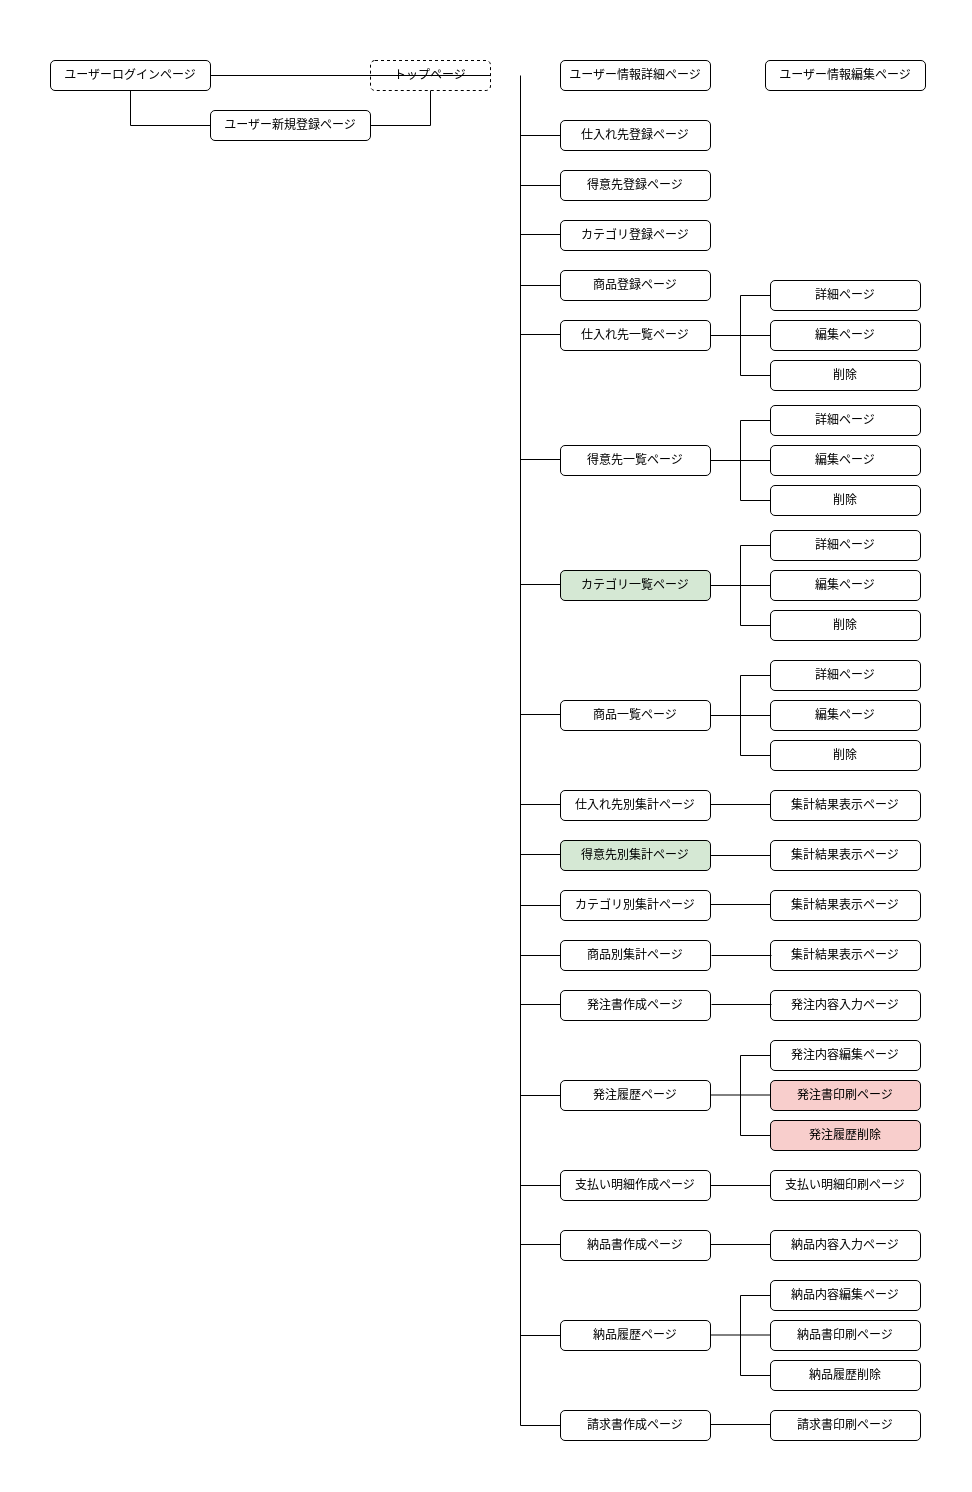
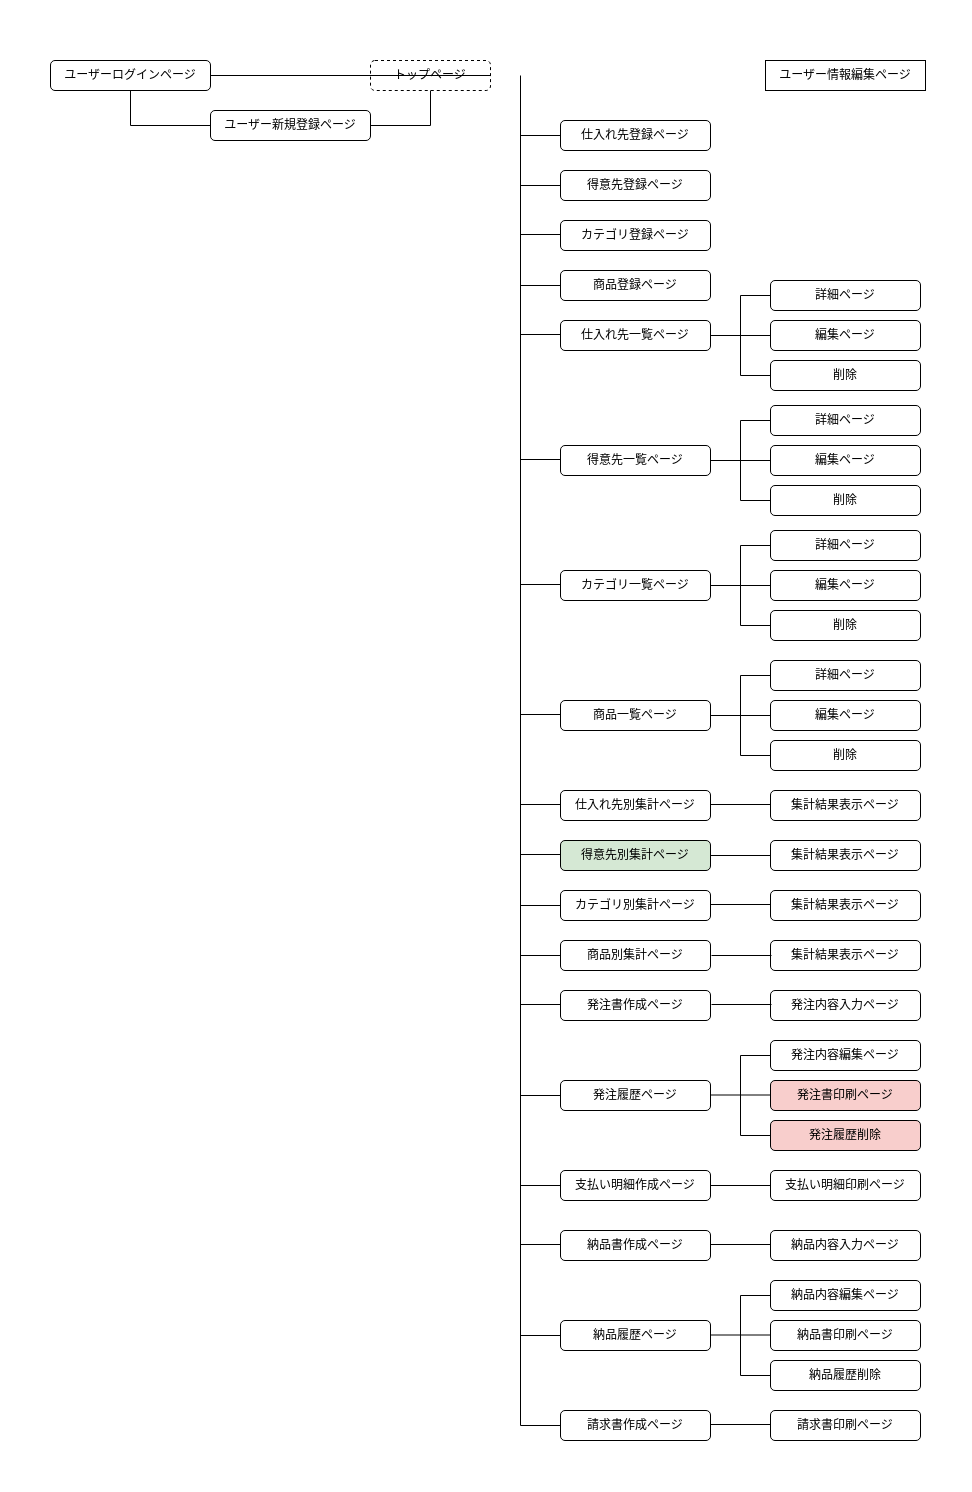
(636, 76) -> none
(846, 76) -> (846, 76)
(636, 586) -> (636, 586)
